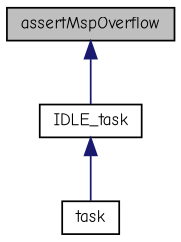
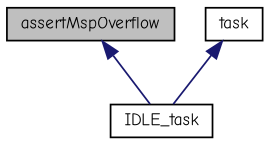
(91, 178) -> (192, 80)
